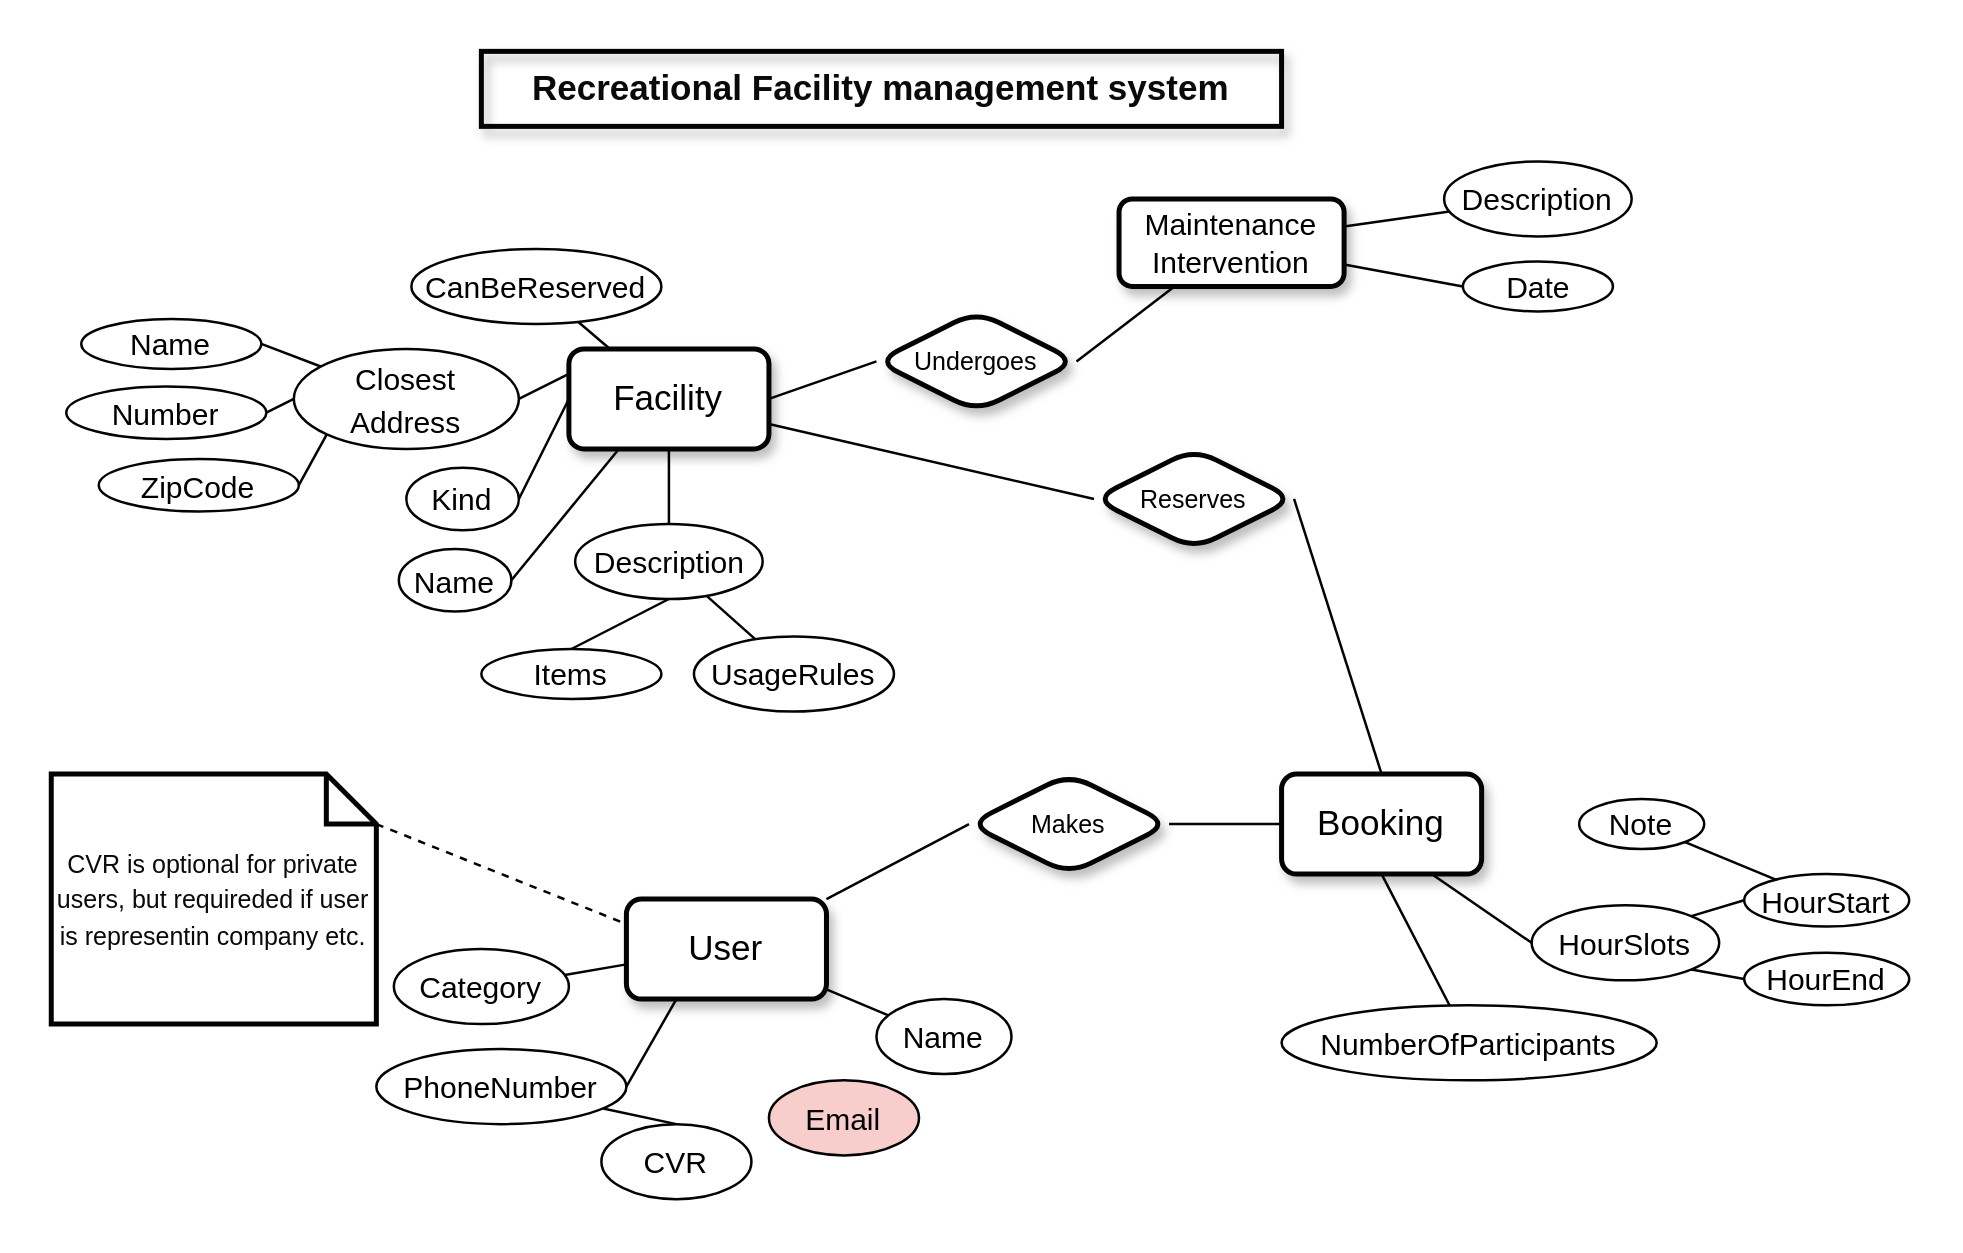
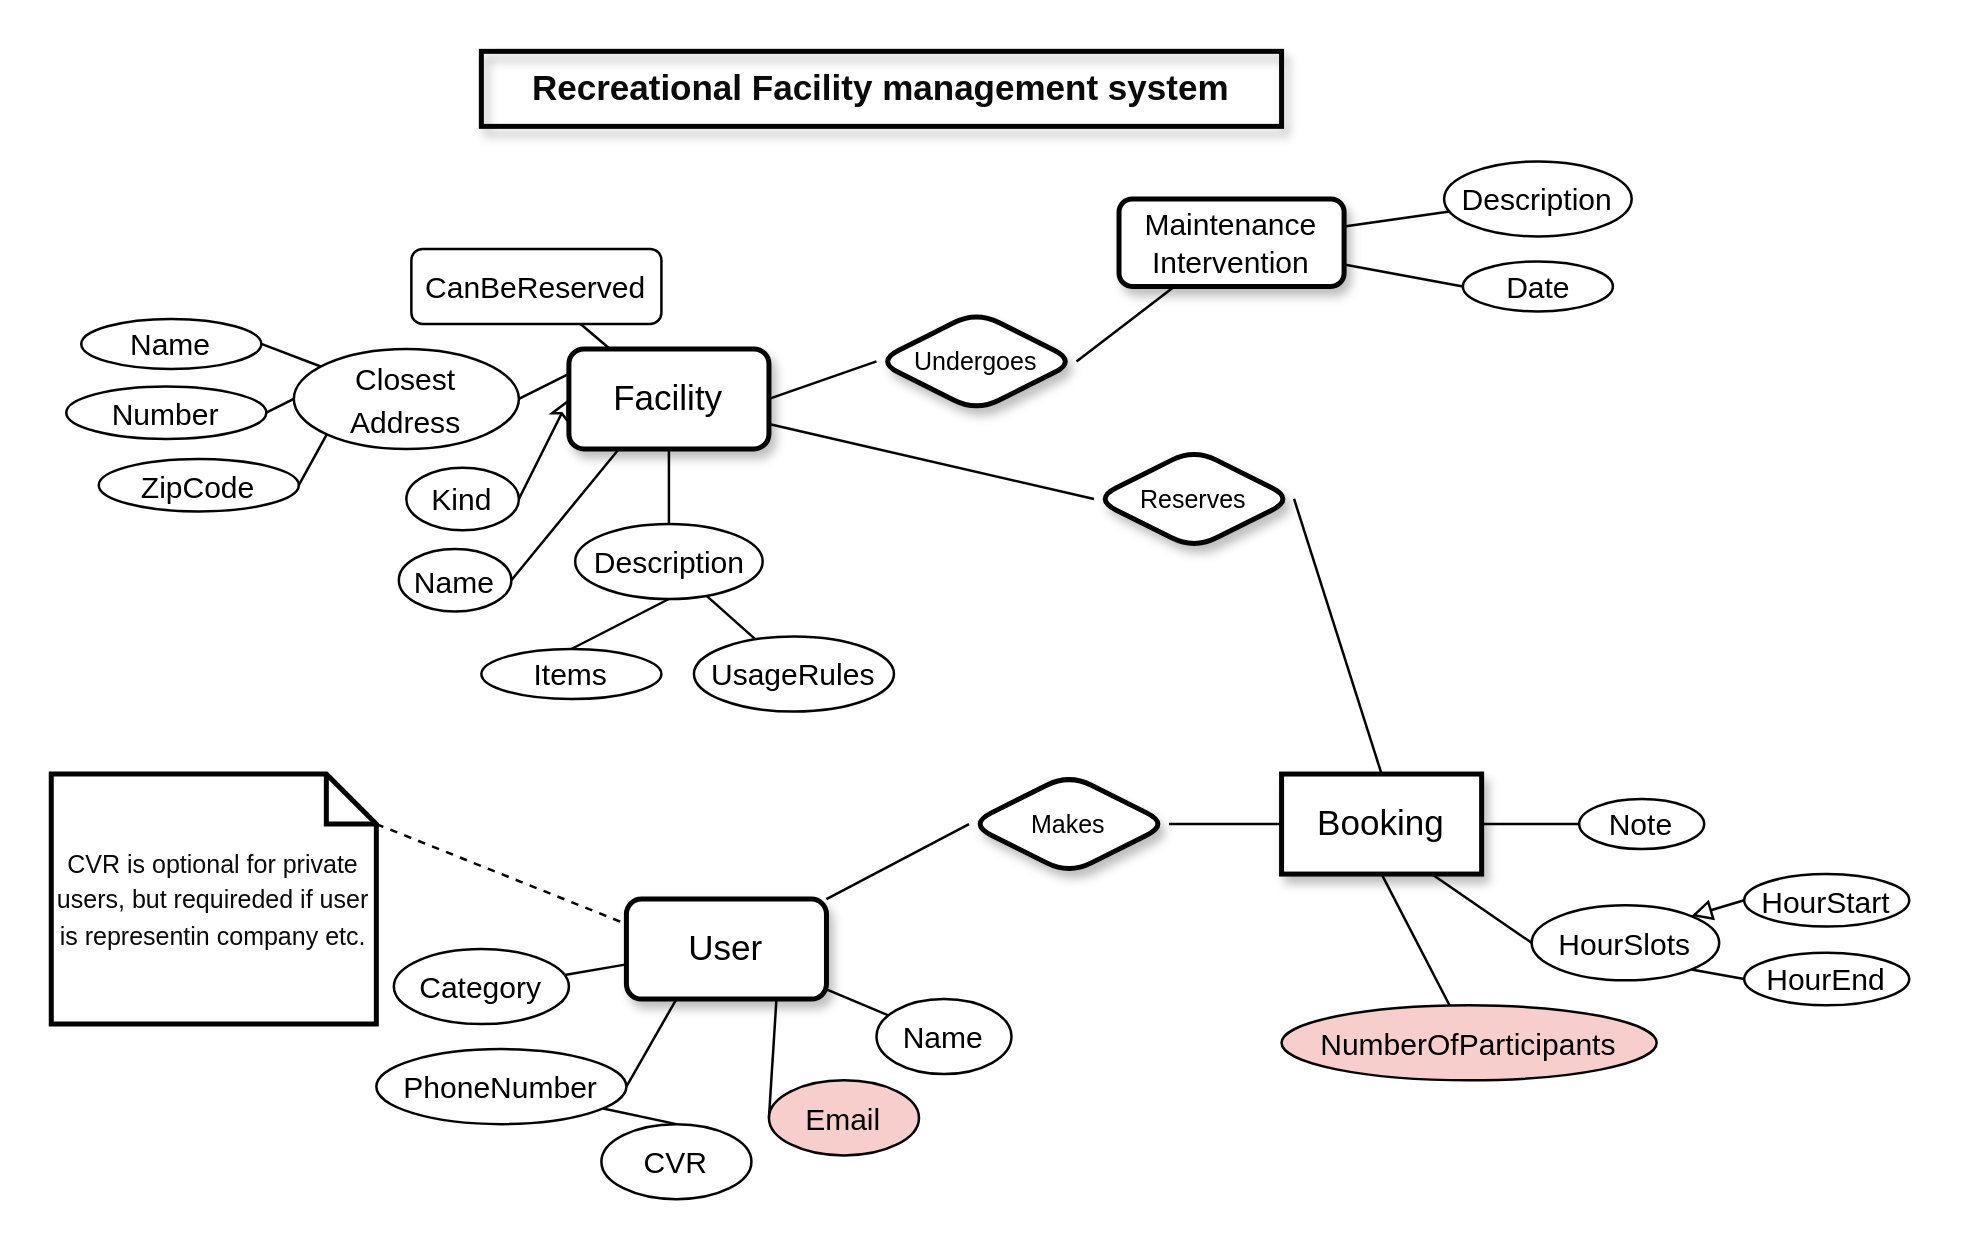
(536, 286) -> (536, 286)
(563, 410) -> (561, 415)
(1381, 824) -> (1381, 824)
(1730, 861) -> (1531, 824)
(1703, 912) -> (1712, 909)
(1469, 1043) -> (1469, 1043)
none -> (773, 1057)
